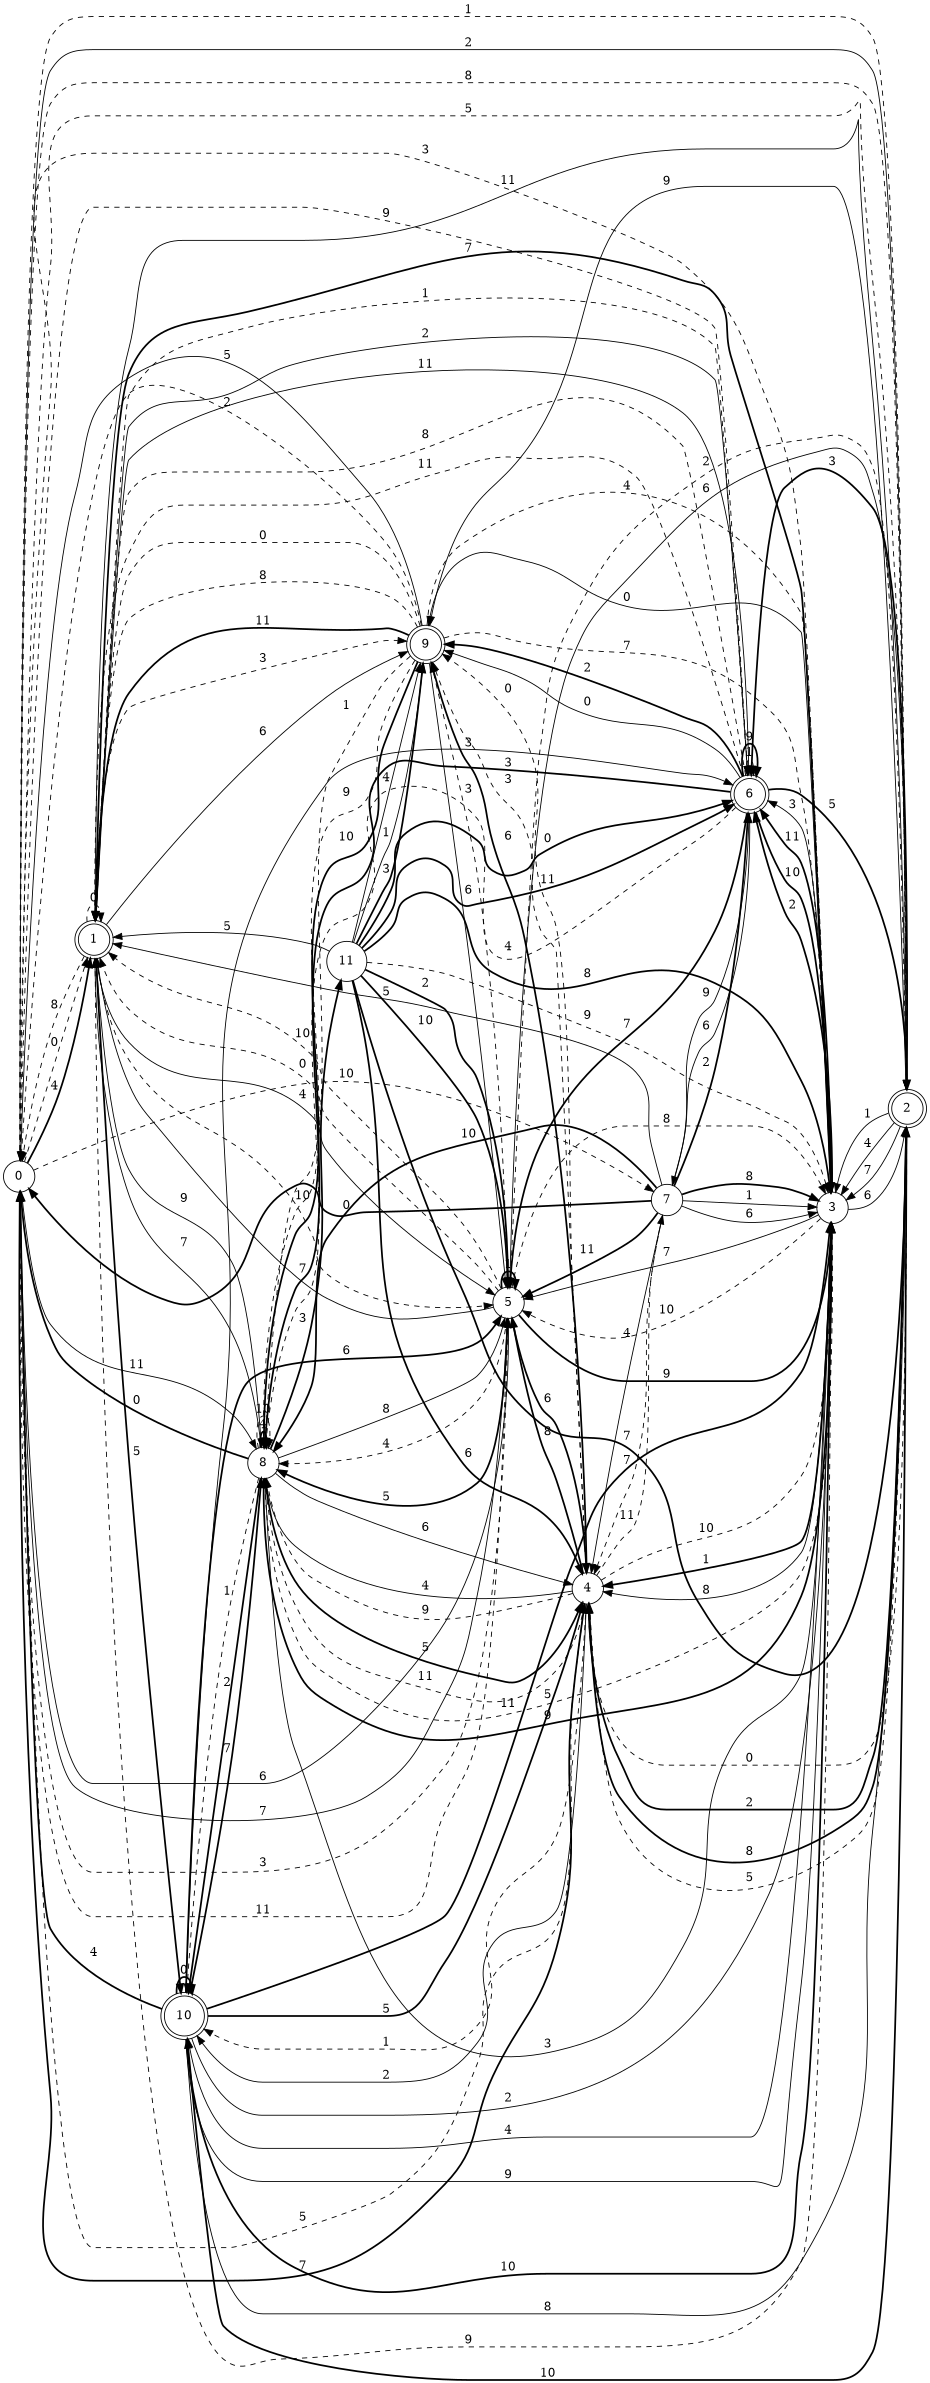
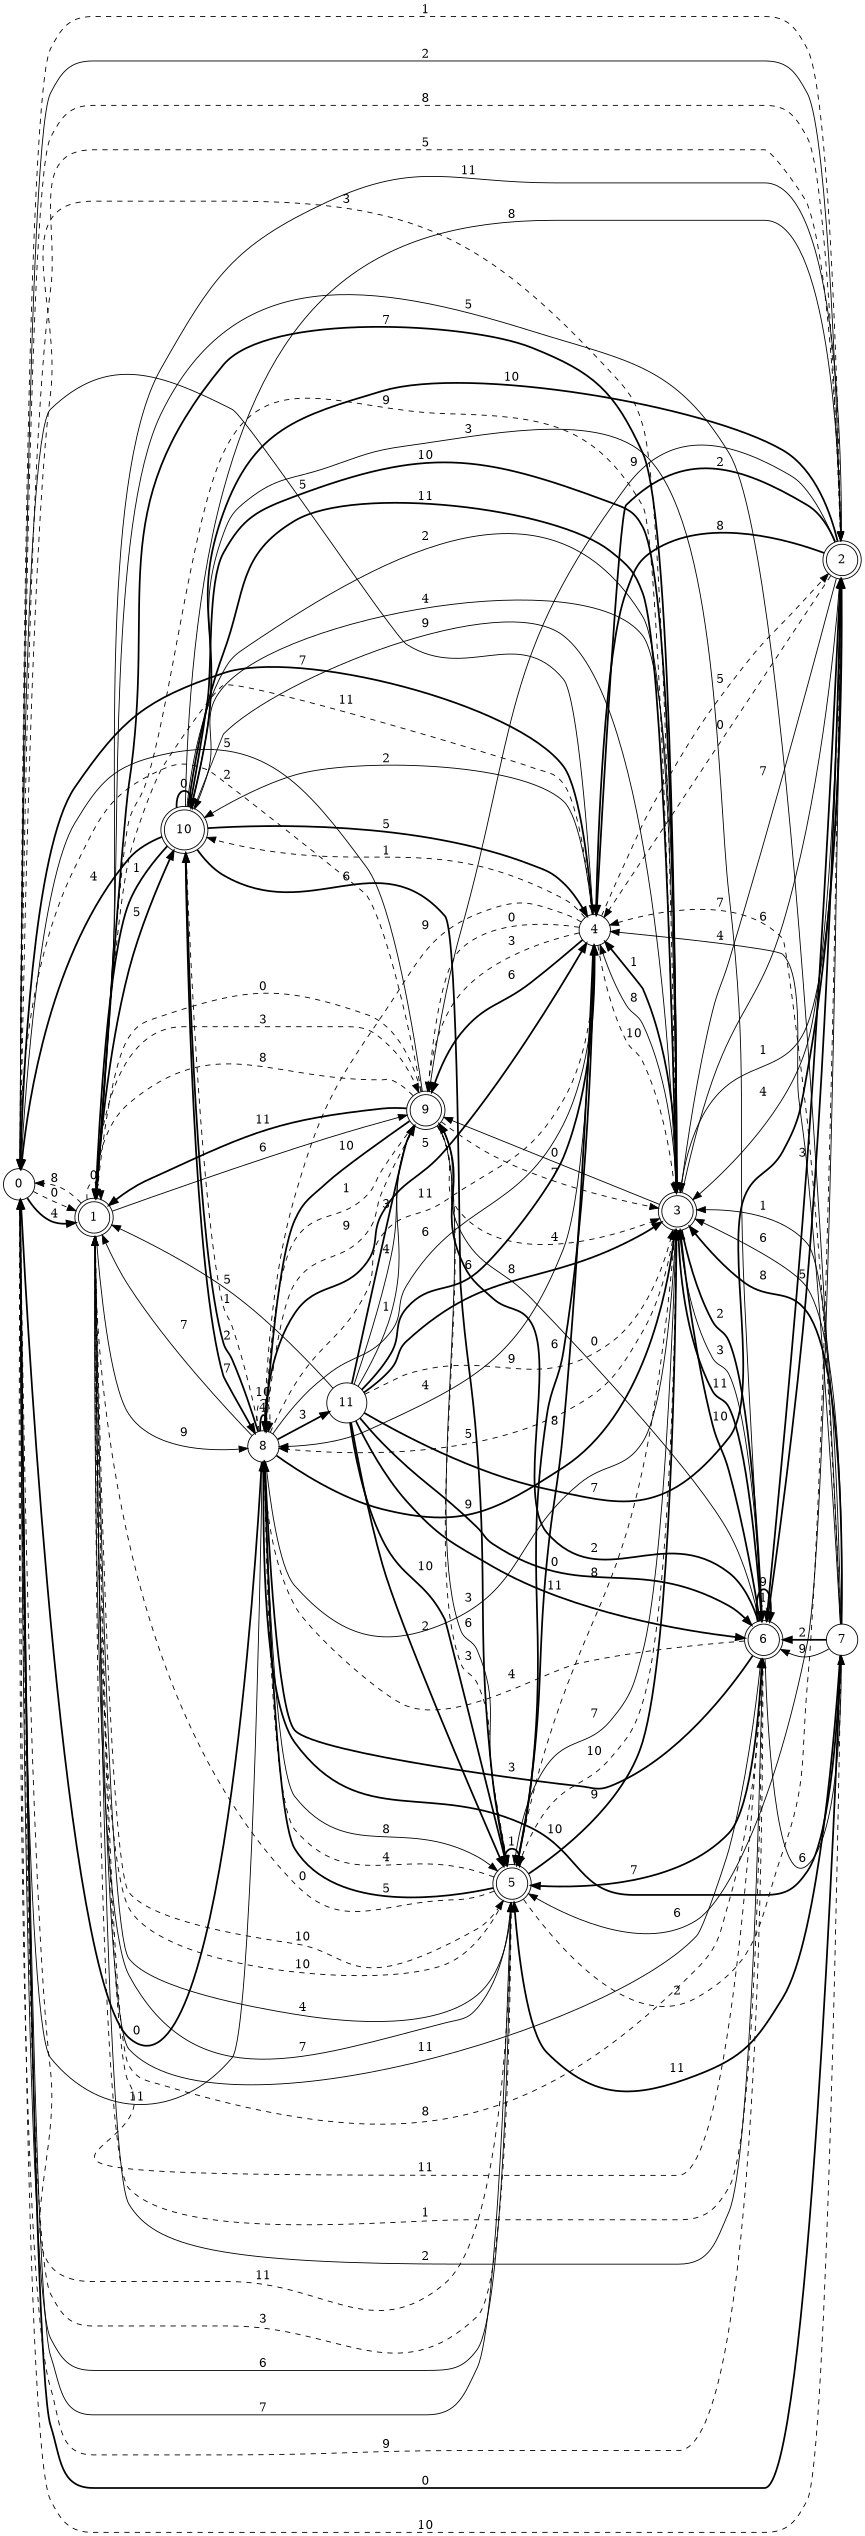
none -> (109, 1011)
(833, 1208) -> (677, 1211)
(509, 1303) -> (512, 1884)
(648, 1434) -> (253, 689)
(73, 2198) -> (104, 378)
